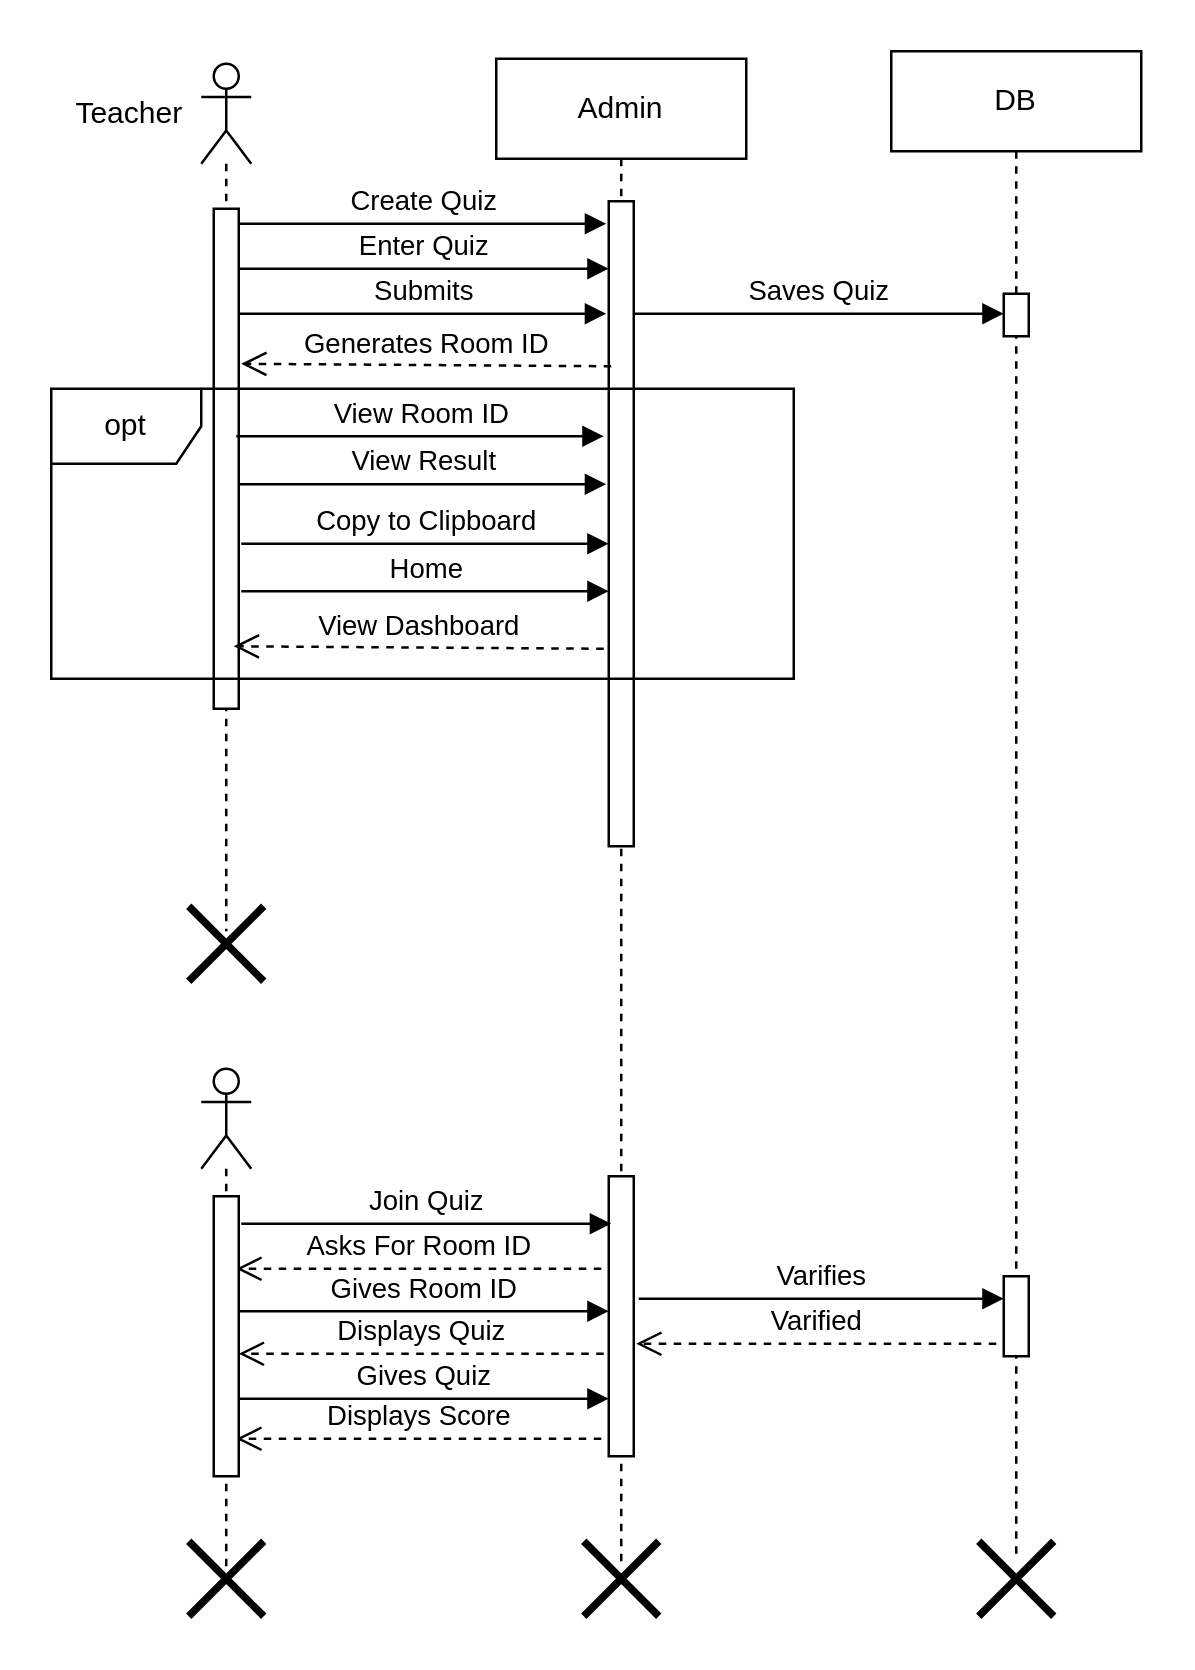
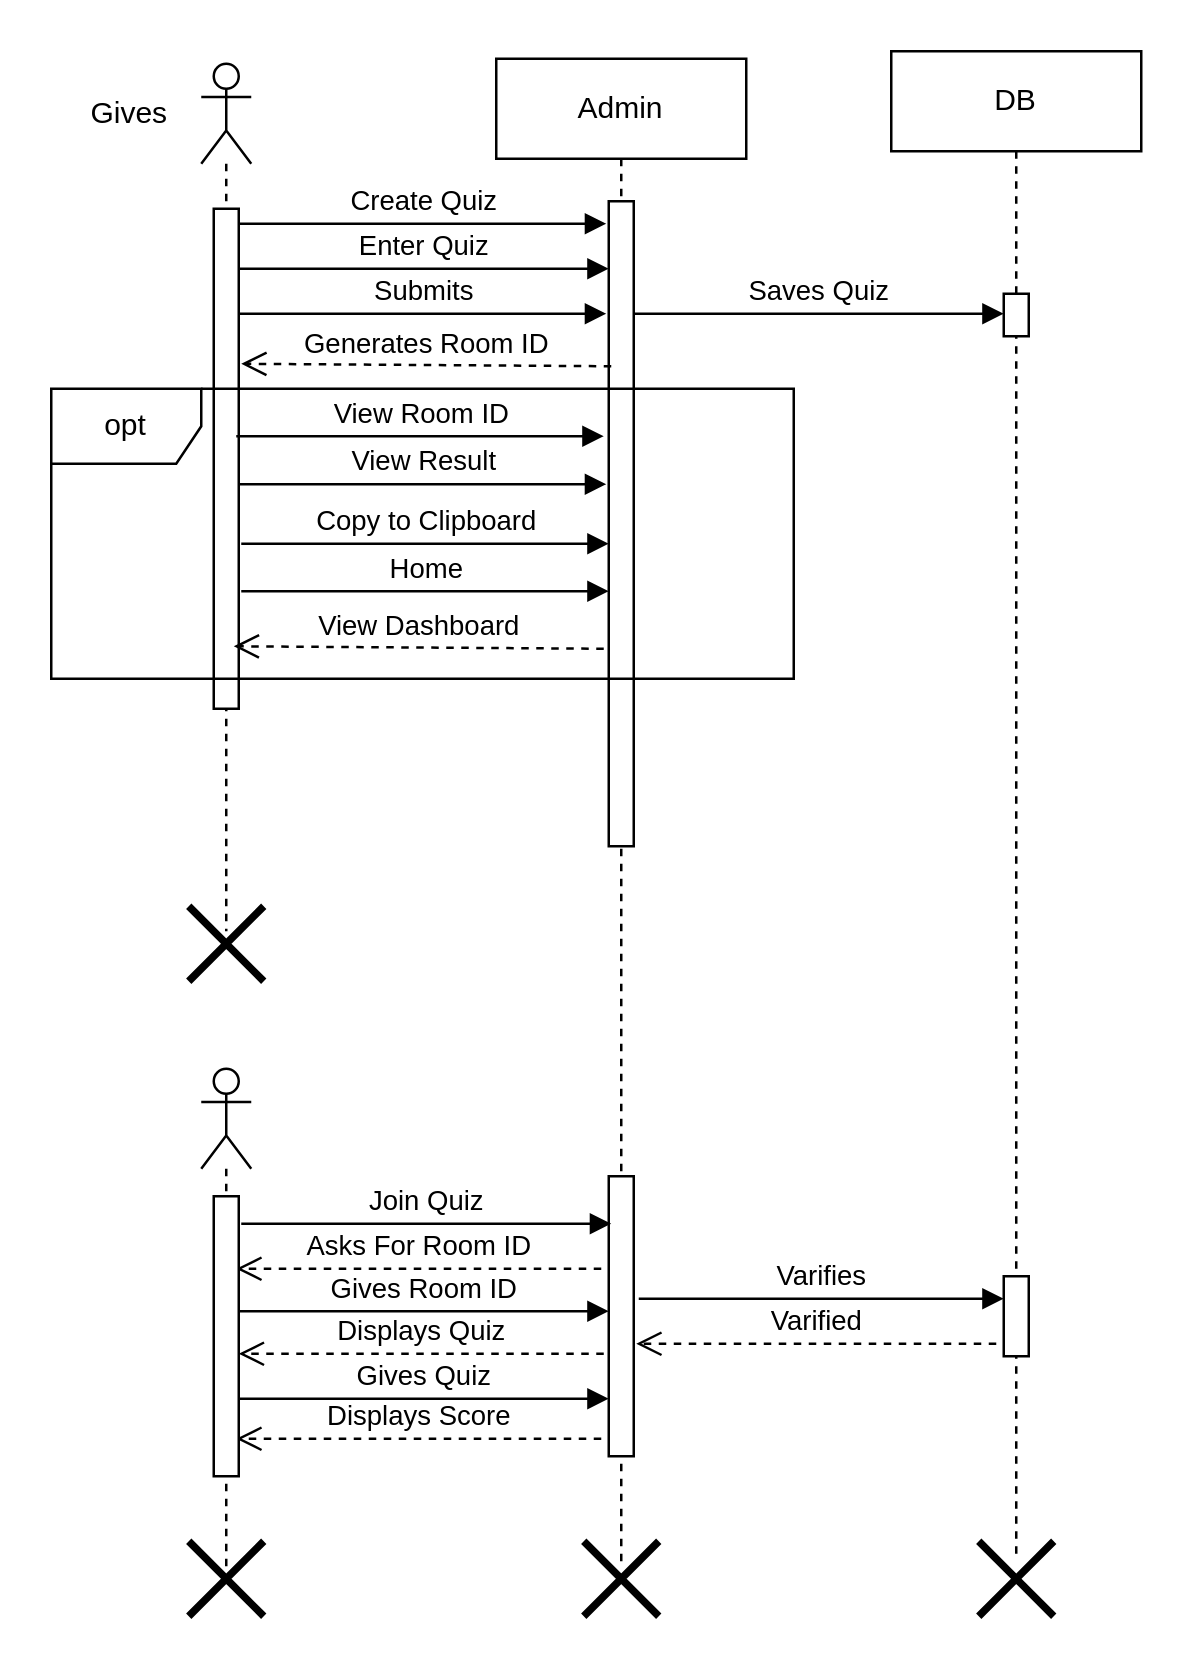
(130, 114) -> (130, 114)
